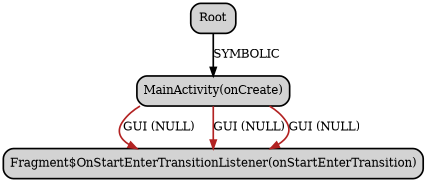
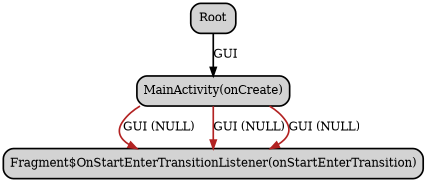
(247, 55) -> (225, 55)
